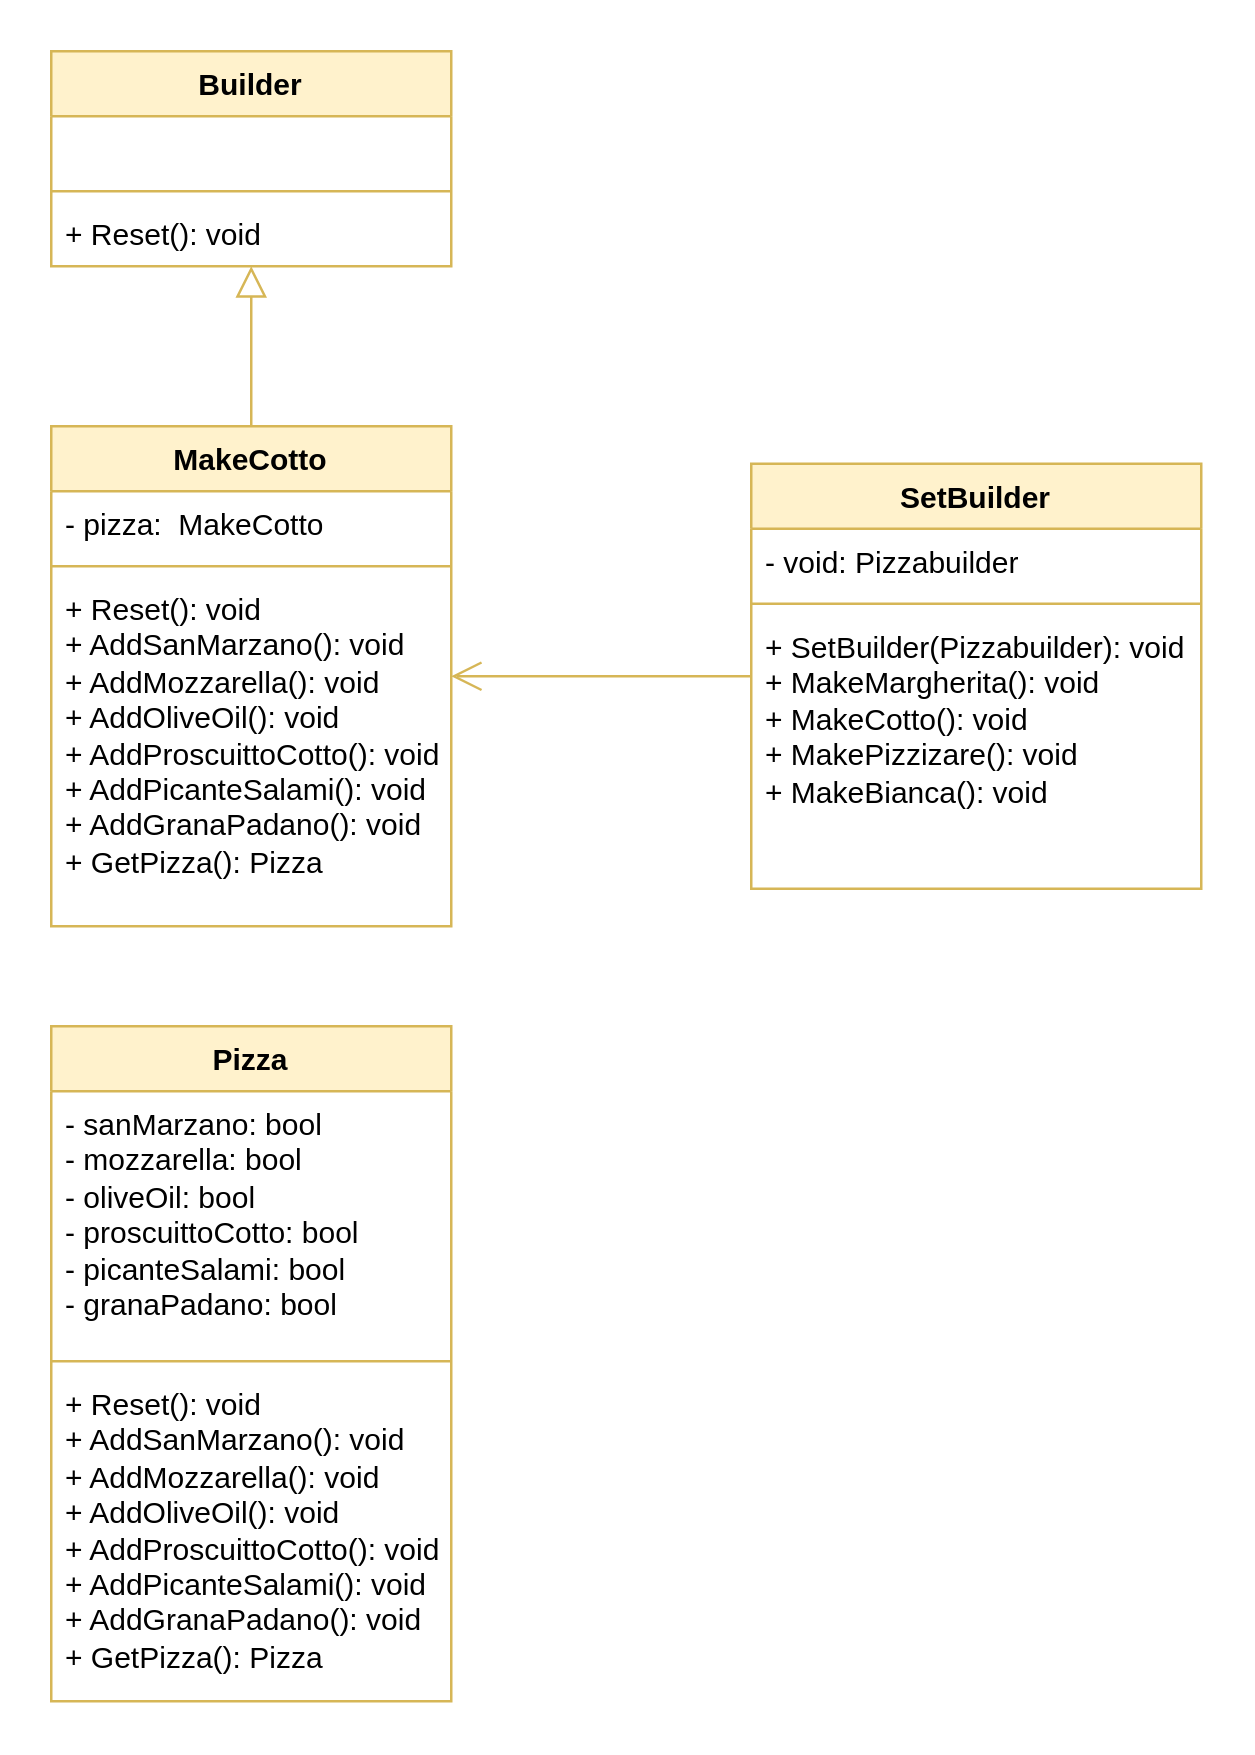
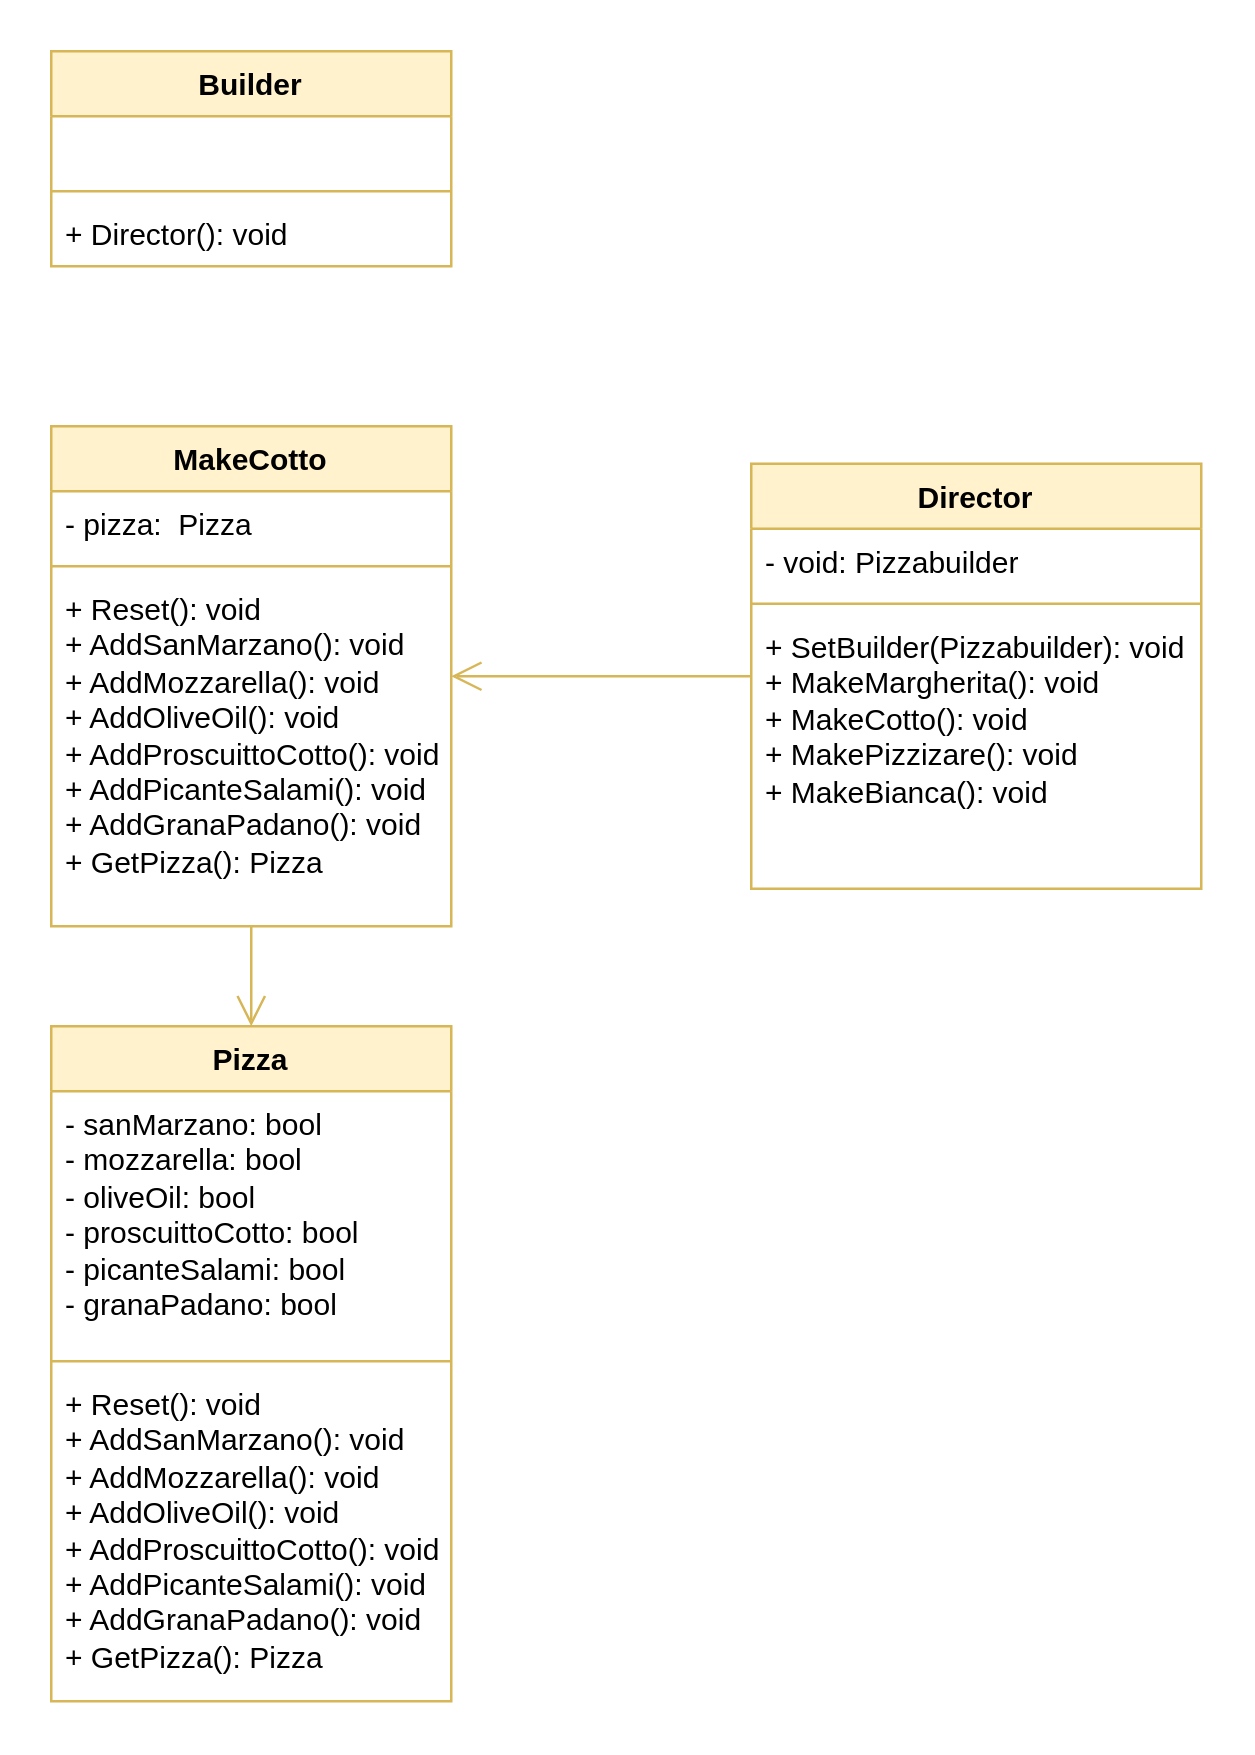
(177, 237) -> (198, 237)
(251, 362) -> none
(976, 499) -> (976, 499)
(210, 527) -> (173, 527)
none -> (251, 975)
